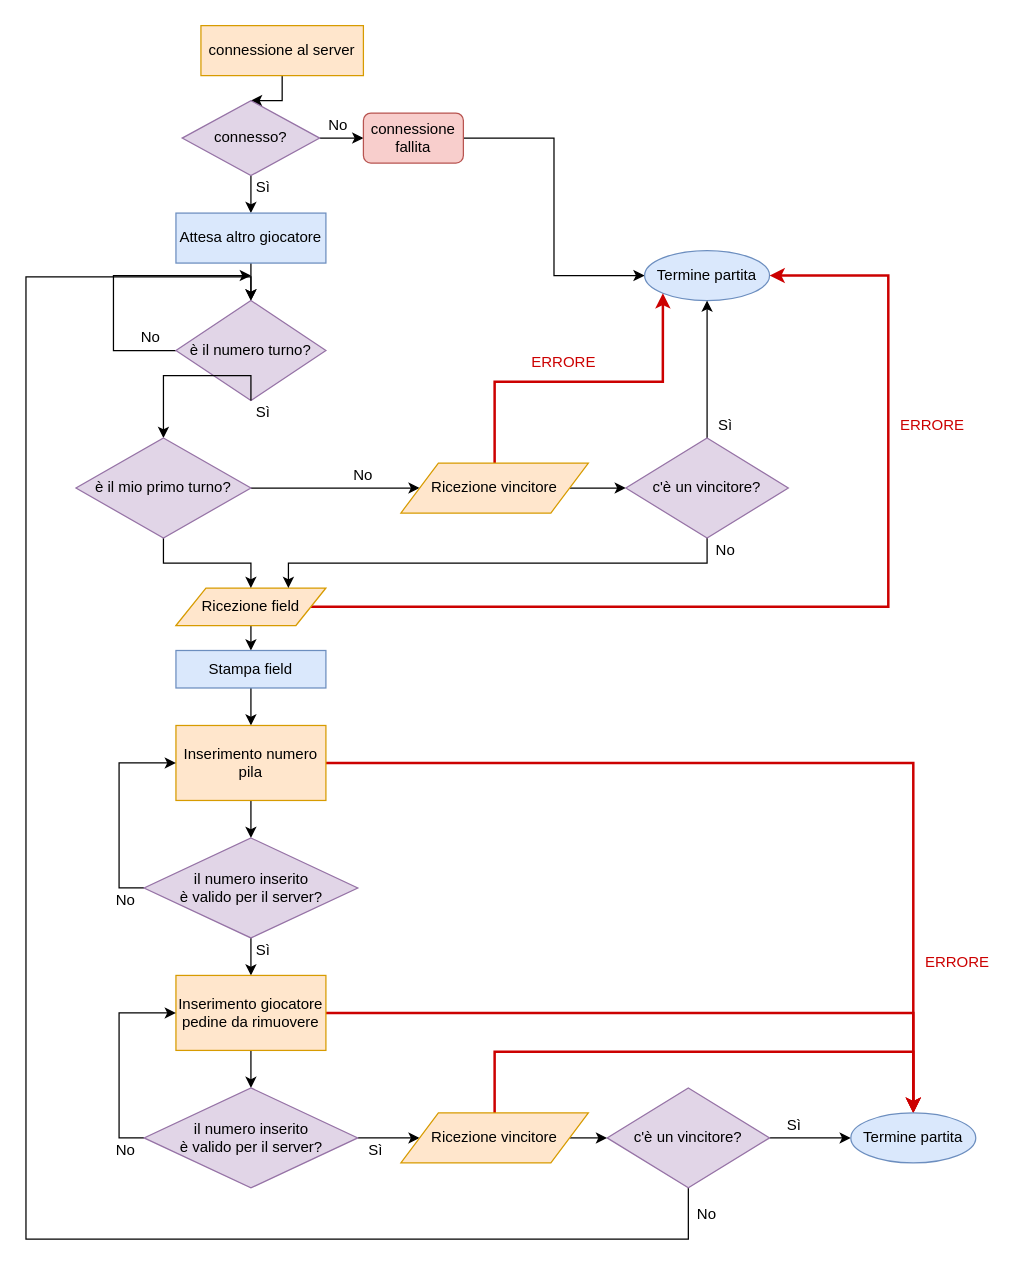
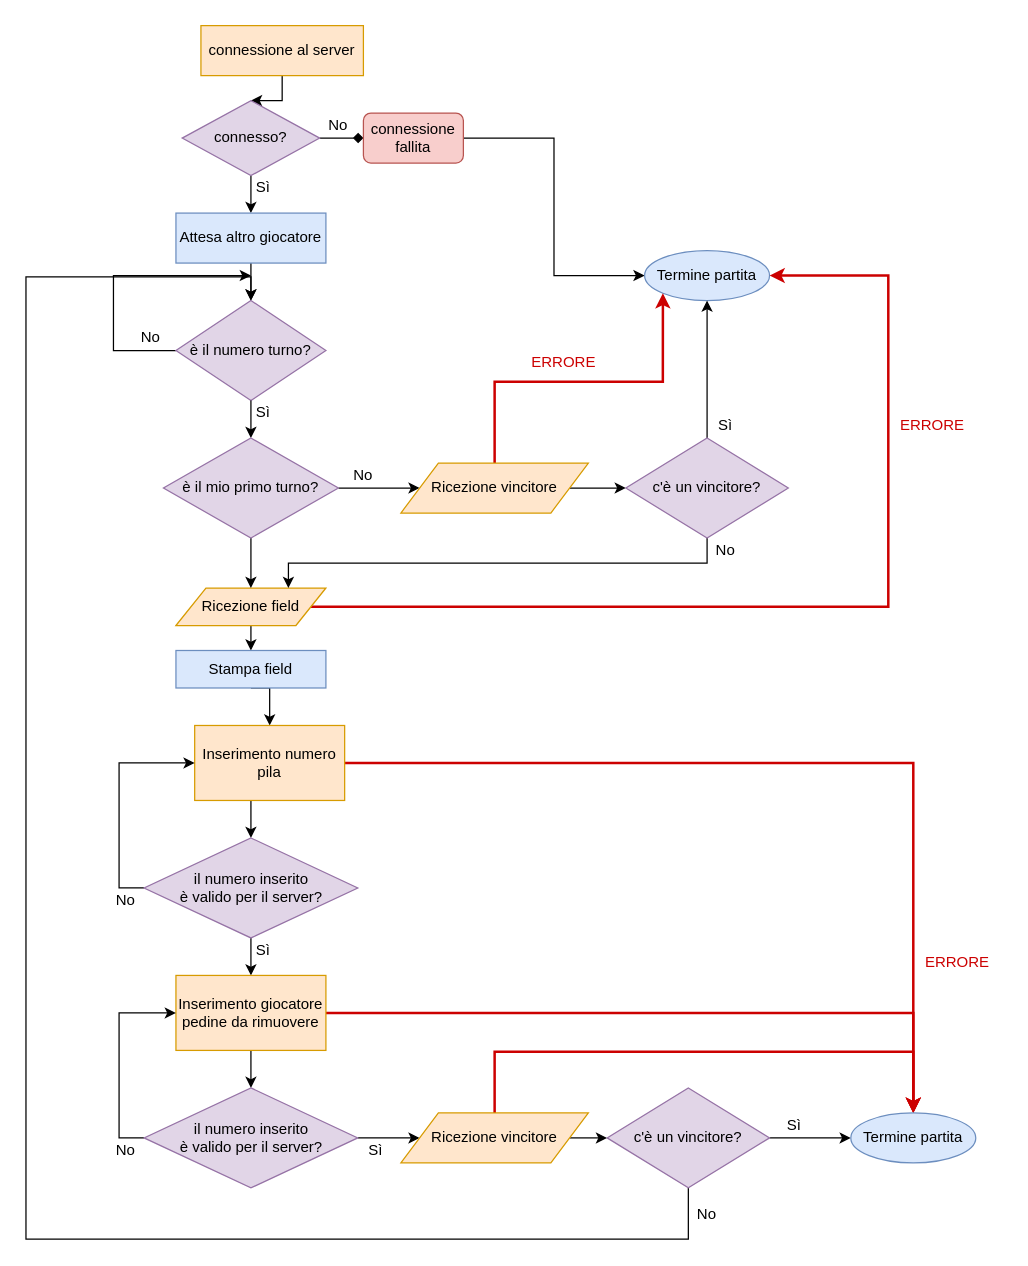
(353, 138) -> (352, 138)
(163, 488) -> (251, 488)
(251, 763) -> (269, 763)
